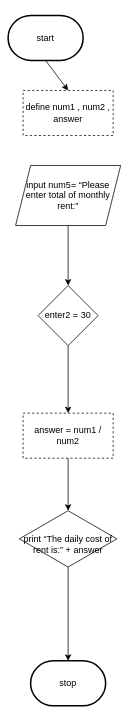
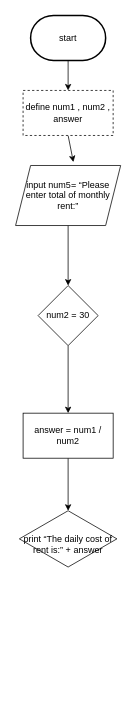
(45, 38) -> (68, 38)
none -> (70, 146)
(68, 315) -> (68, 315)
(68, 435) -> (68, 435)
(68, 654) -> none
(68, 683) -> none
